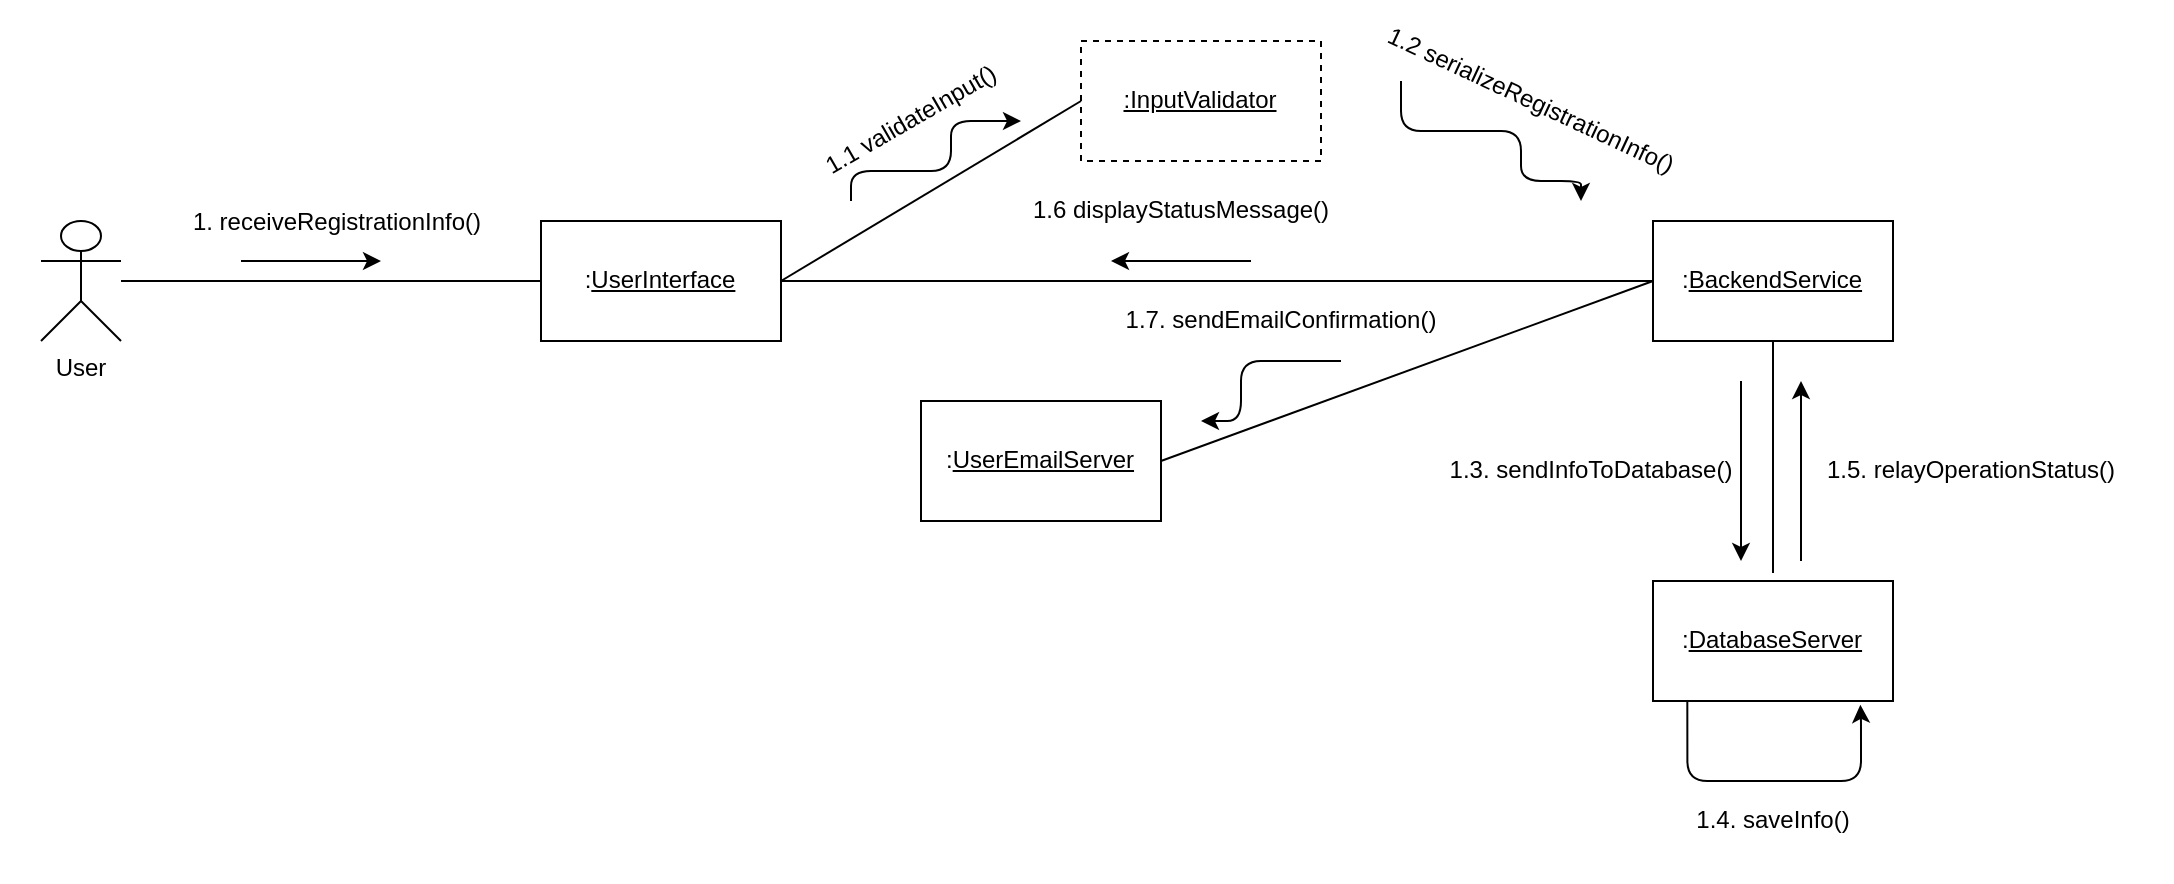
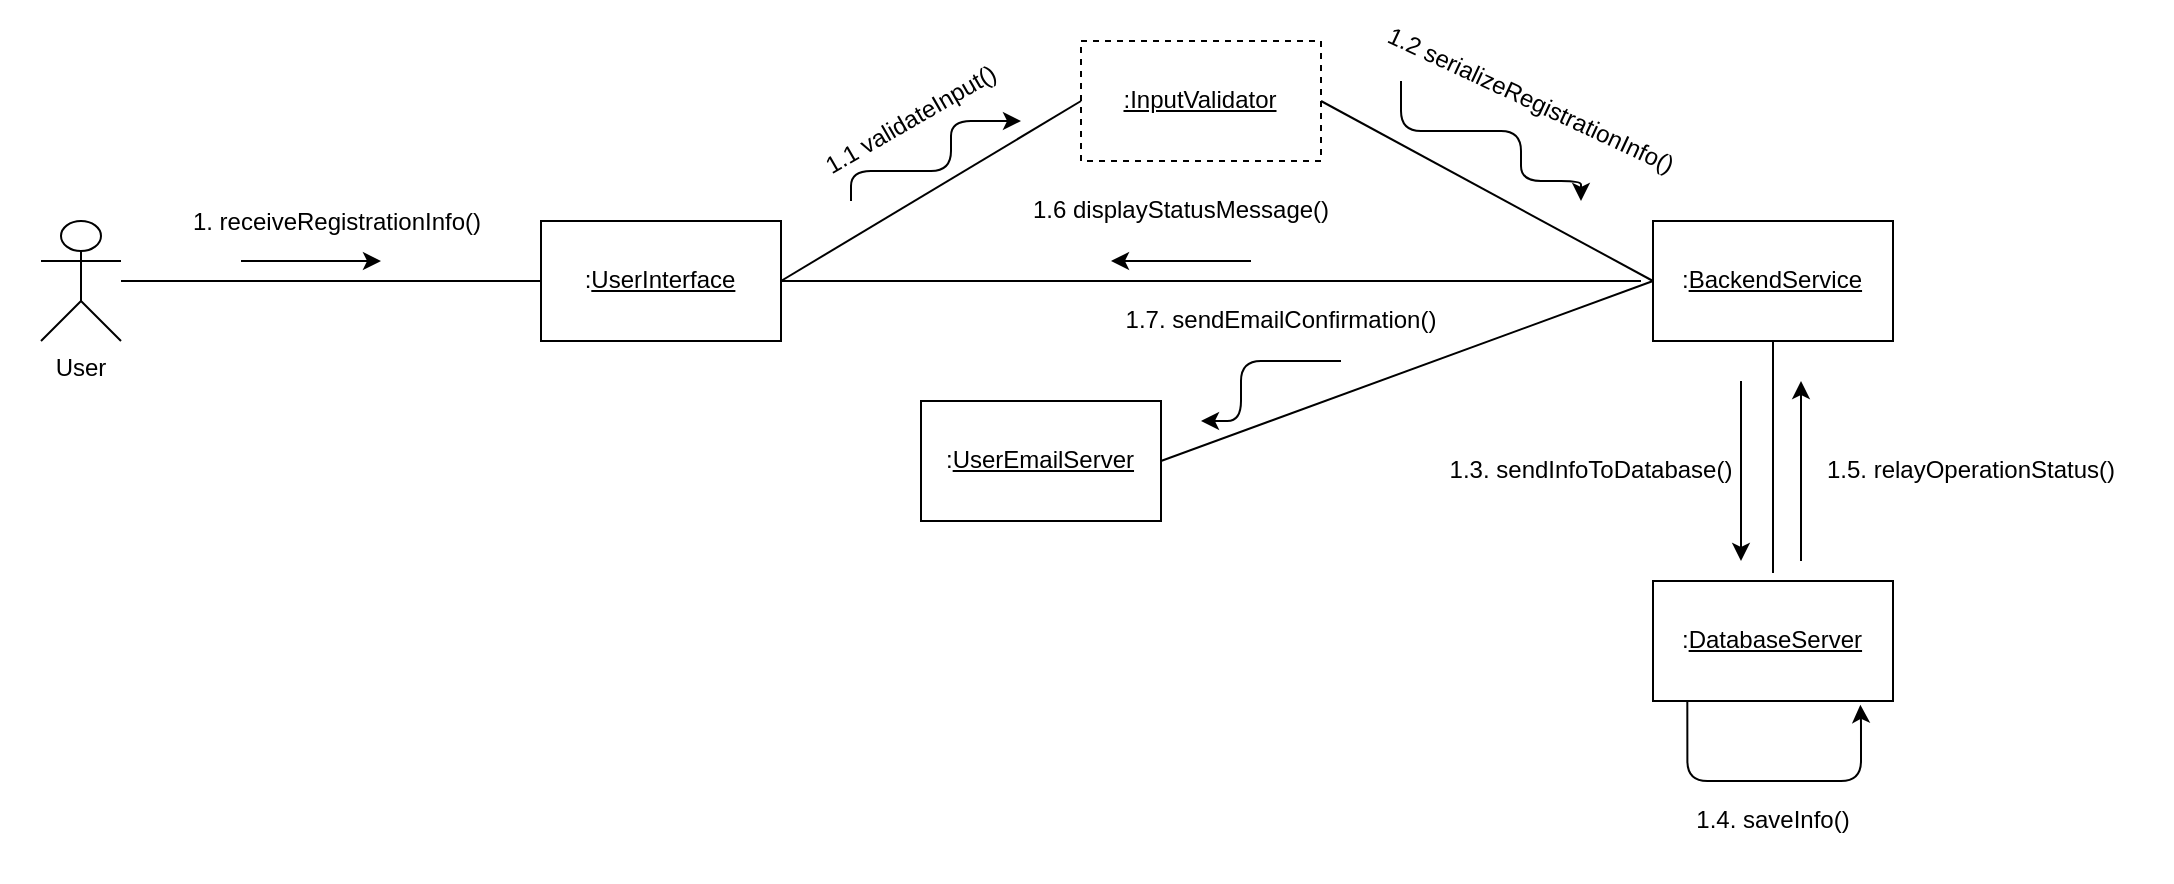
(1644, 281) -> (1486, 190)
